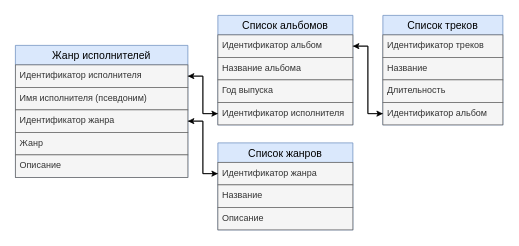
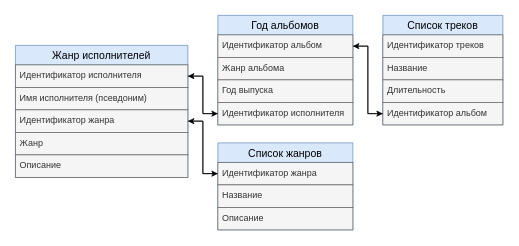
(285, 26) -> (285, 26)
(261, 68) -> (251, 68)
